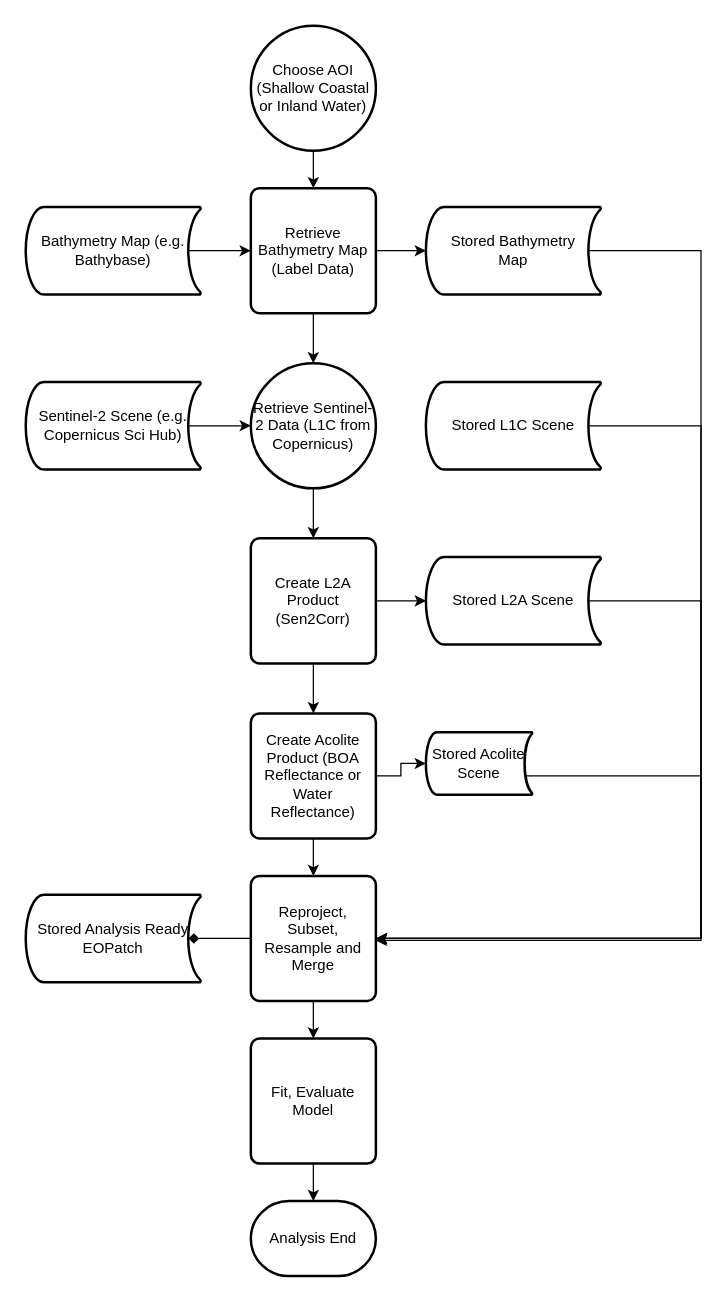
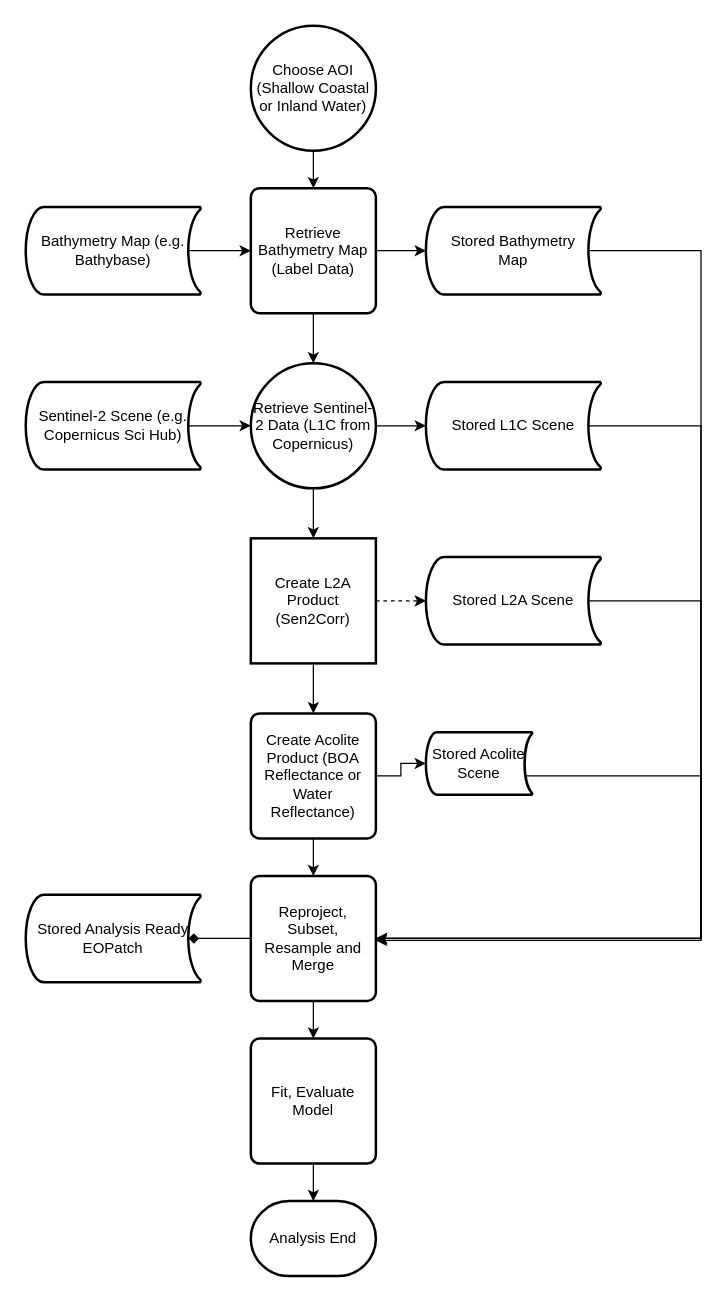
none -> (397, 426)
(313, 601) -> (313, 601)
(396, 601) -> (396, 601)
